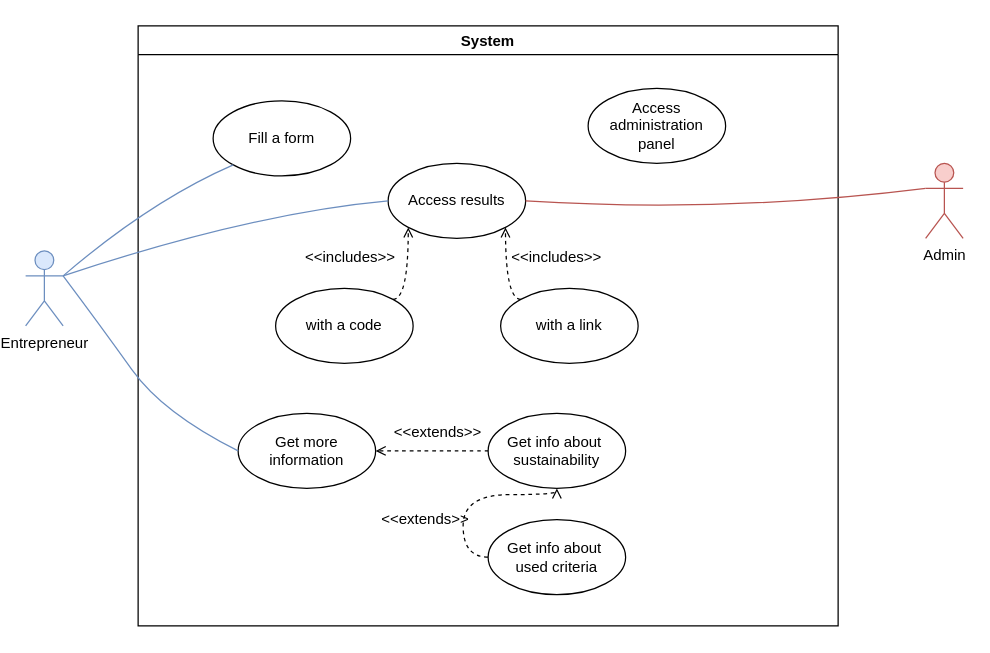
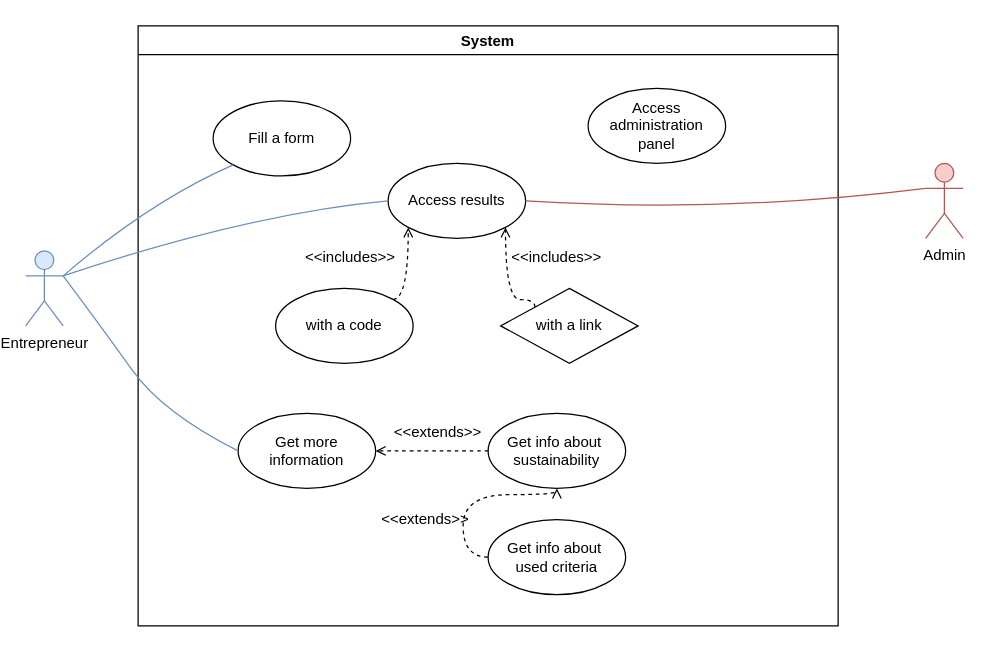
(569, 326) -> (569, 326)
